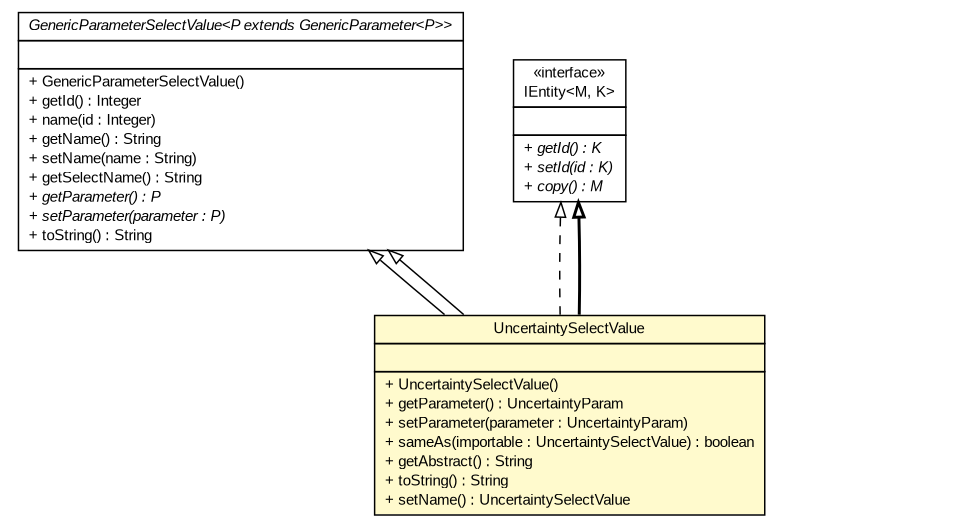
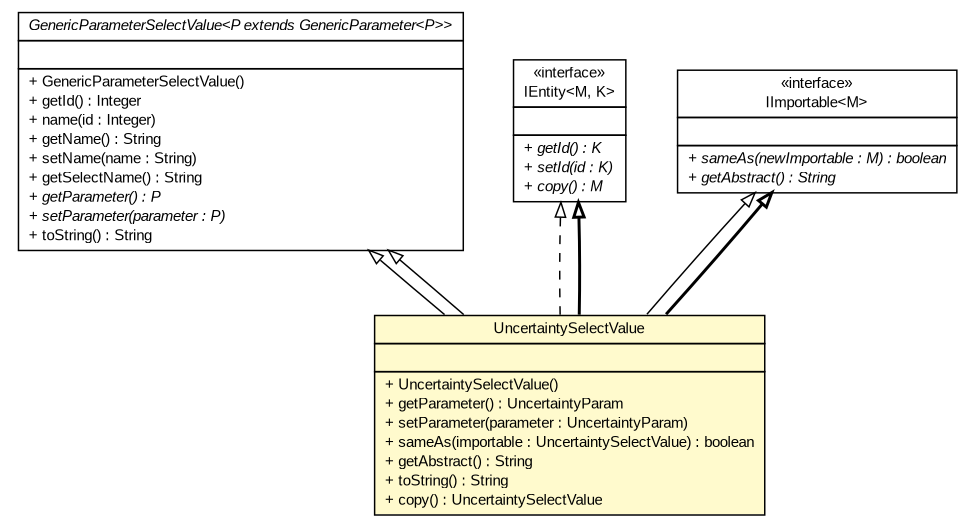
none -> (816, 131)
(508, 500) -> (494, 500)
